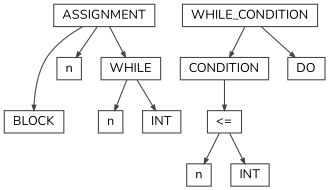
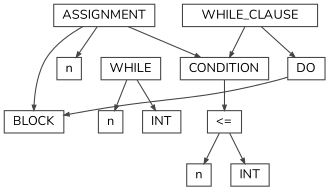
(250, 15) -> (250, 15)
(116, 40) -> (162, 41)
none -> (179, 99)
